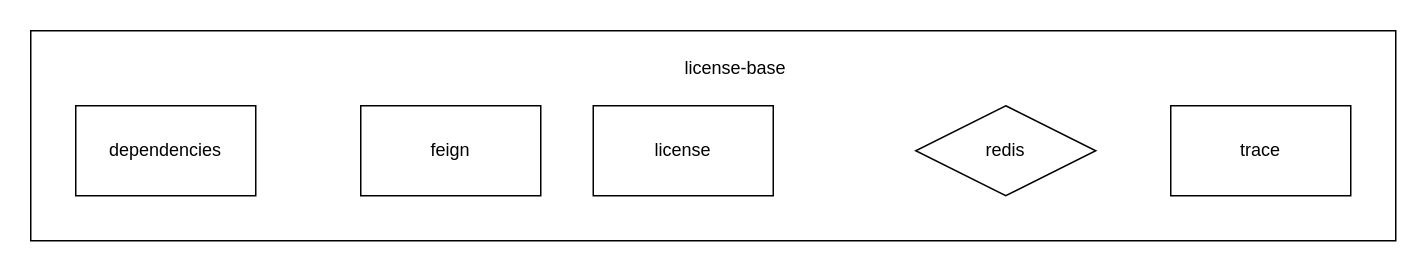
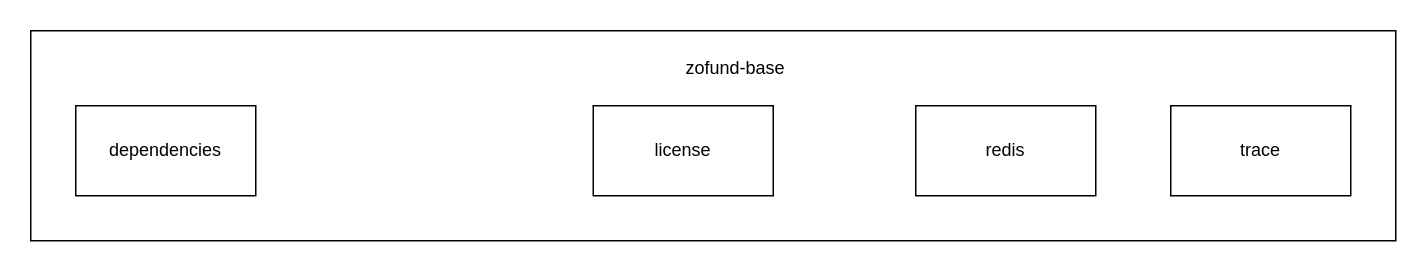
(736, 68) -> (736, 68)
(451, 151) -> none
(1006, 151) -> (1006, 151)
